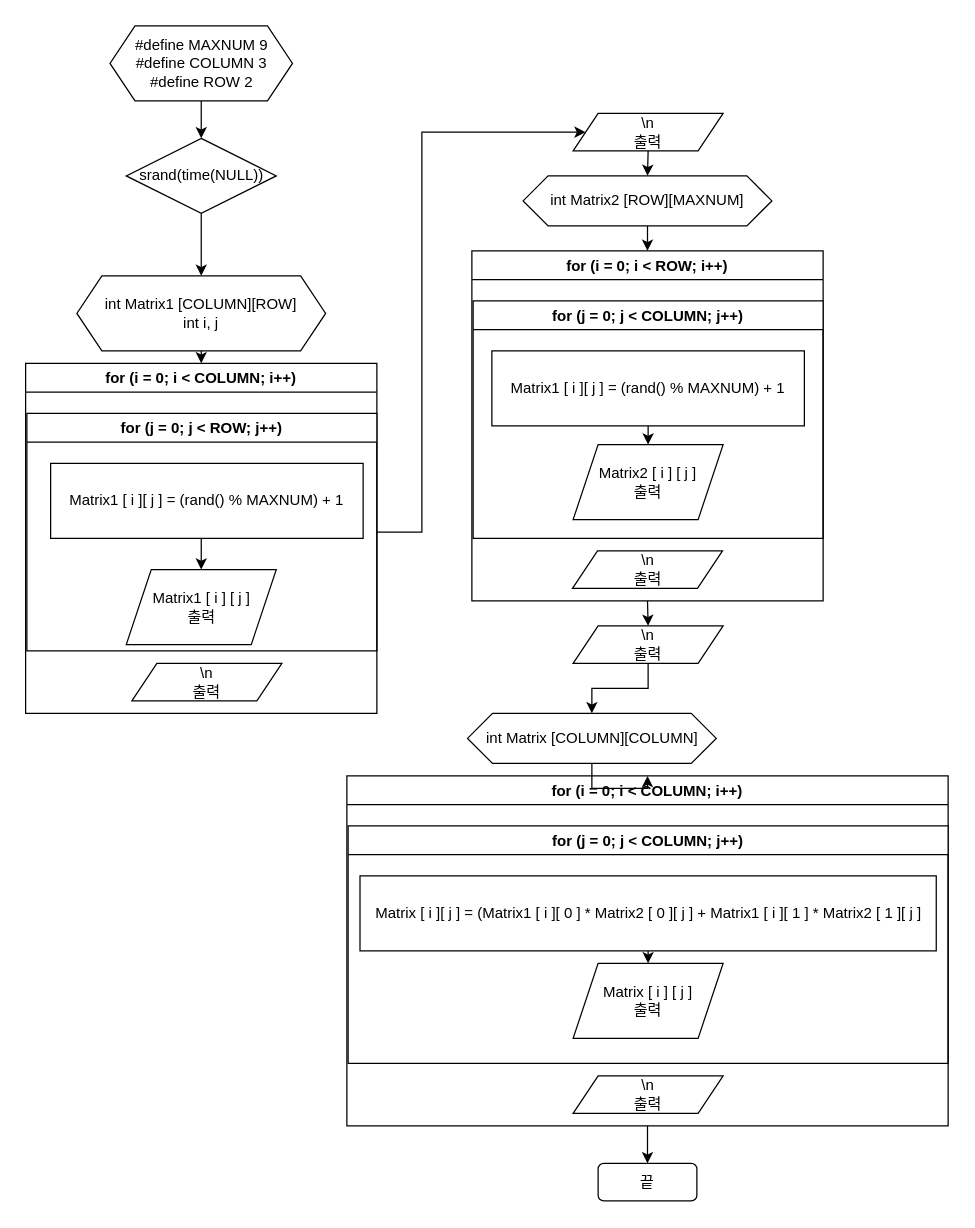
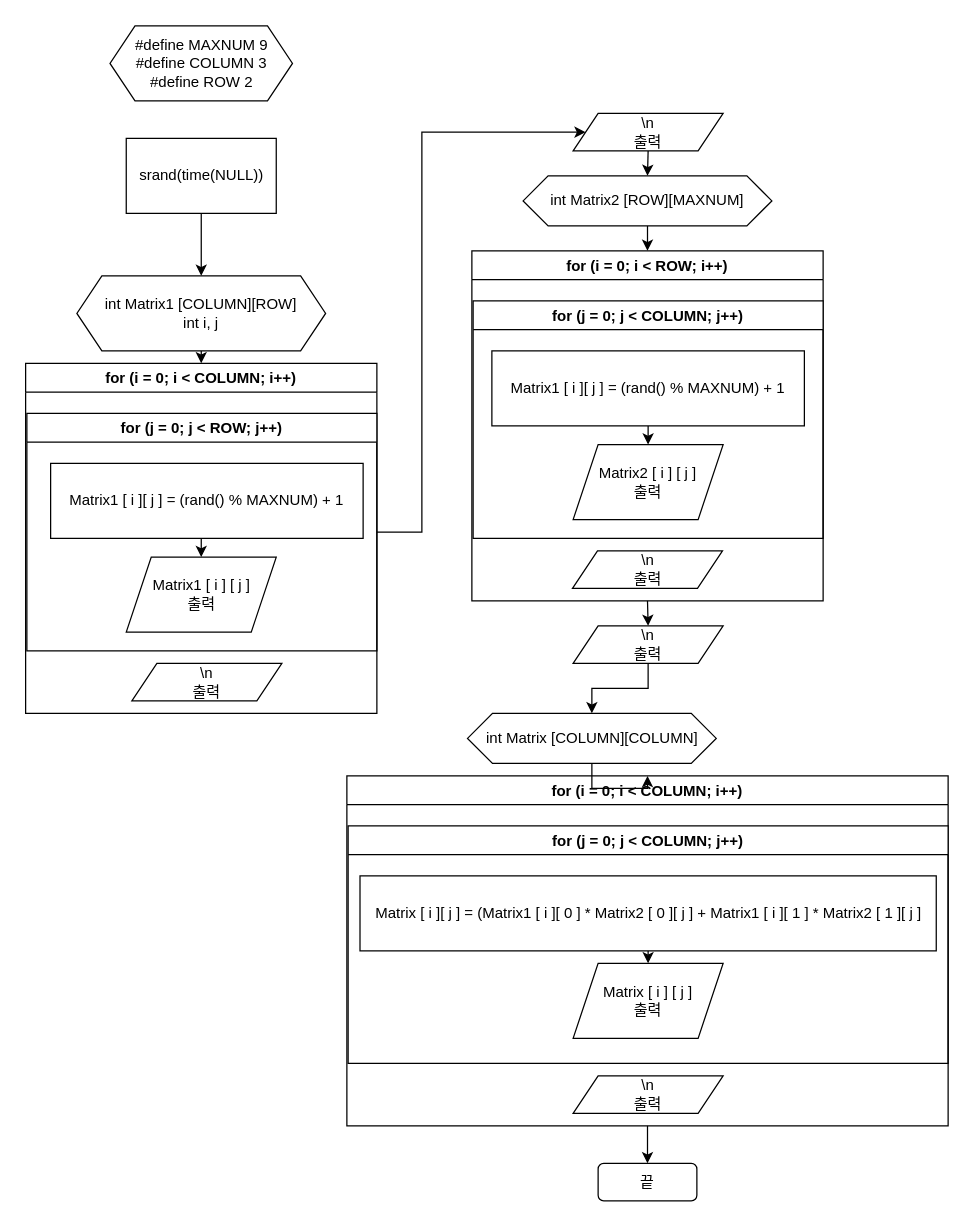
(201, 115) -> none
(201, 176) -> (201, 176)
(201, 607) -> (201, 594)
